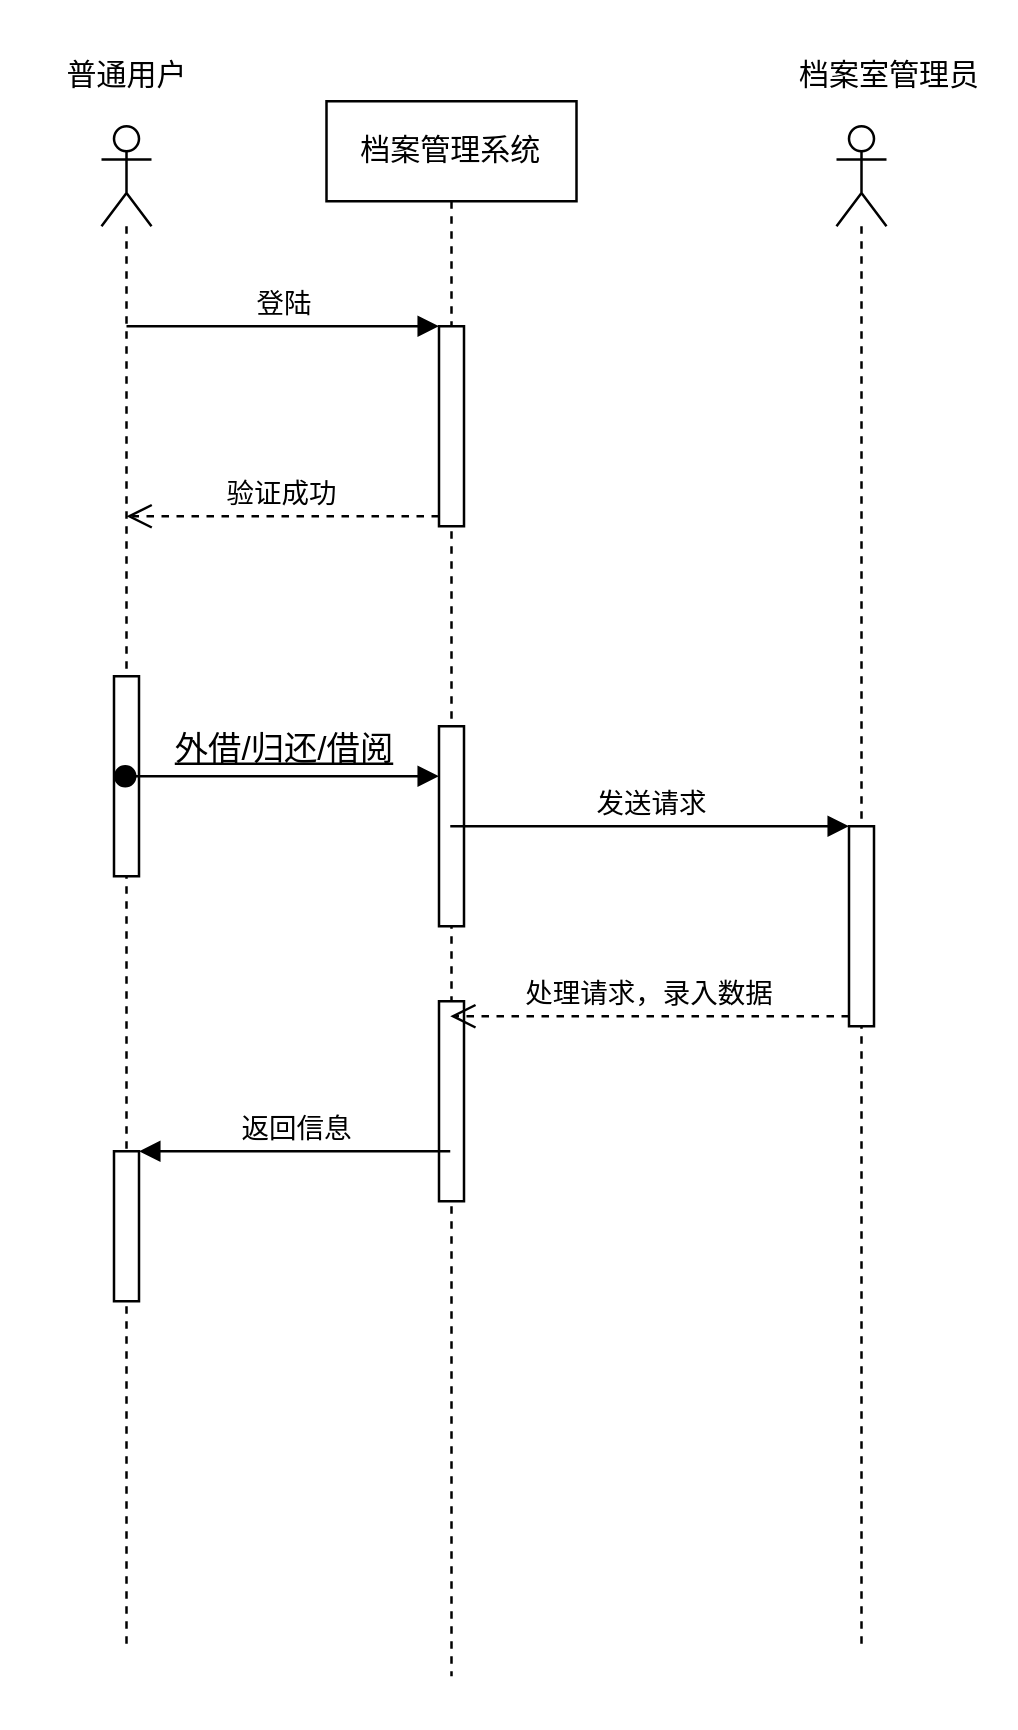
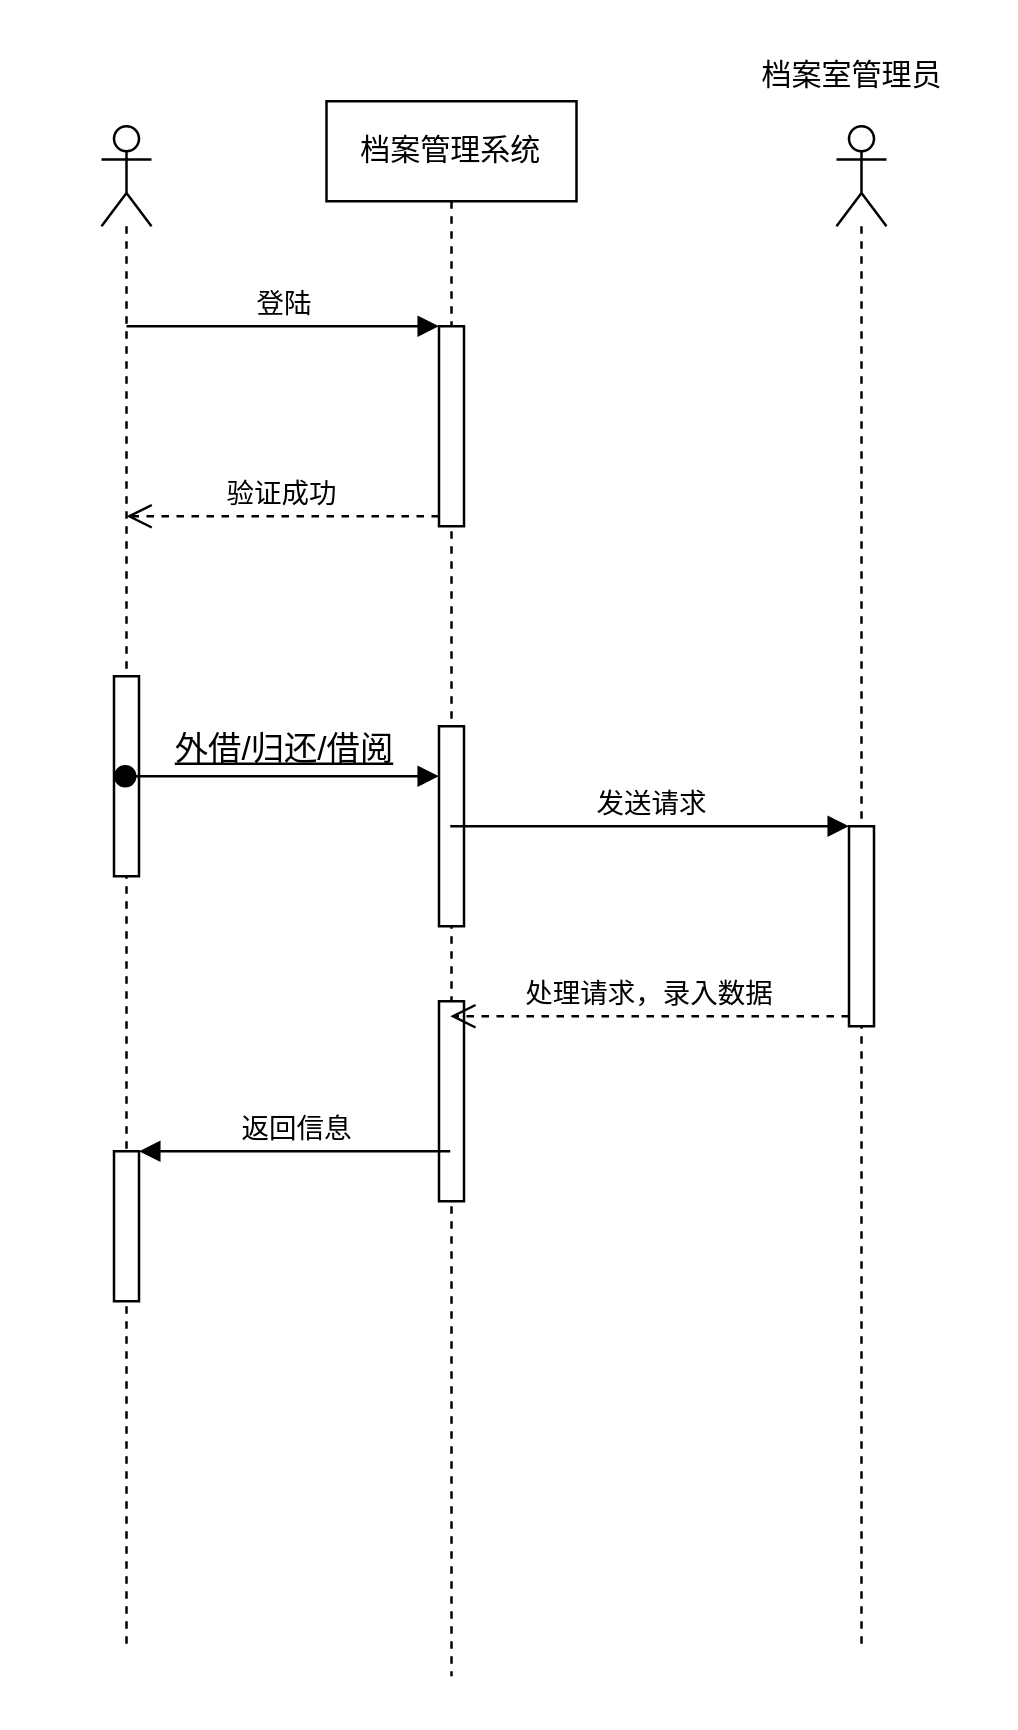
(126, 76) -> none
(889, 76) -> (851, 76)
